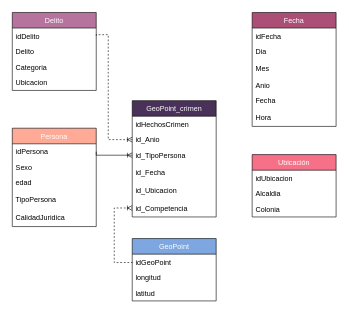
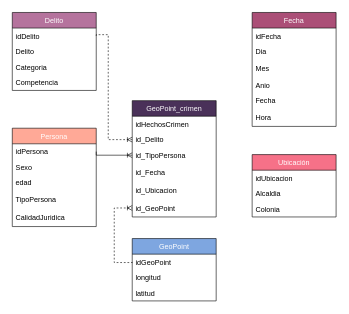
(32, 83) -> (37, 83)
(148, 140) -> (151, 140)
(162, 208) -> (156, 208)
